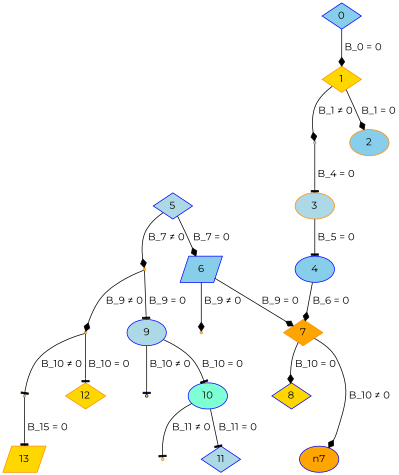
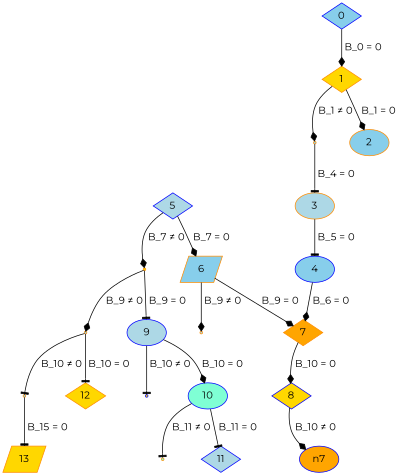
(201, 269) -> (201, 269)
(188, 355) -> (188, 355)
(345, 384) -> (290, 427)
